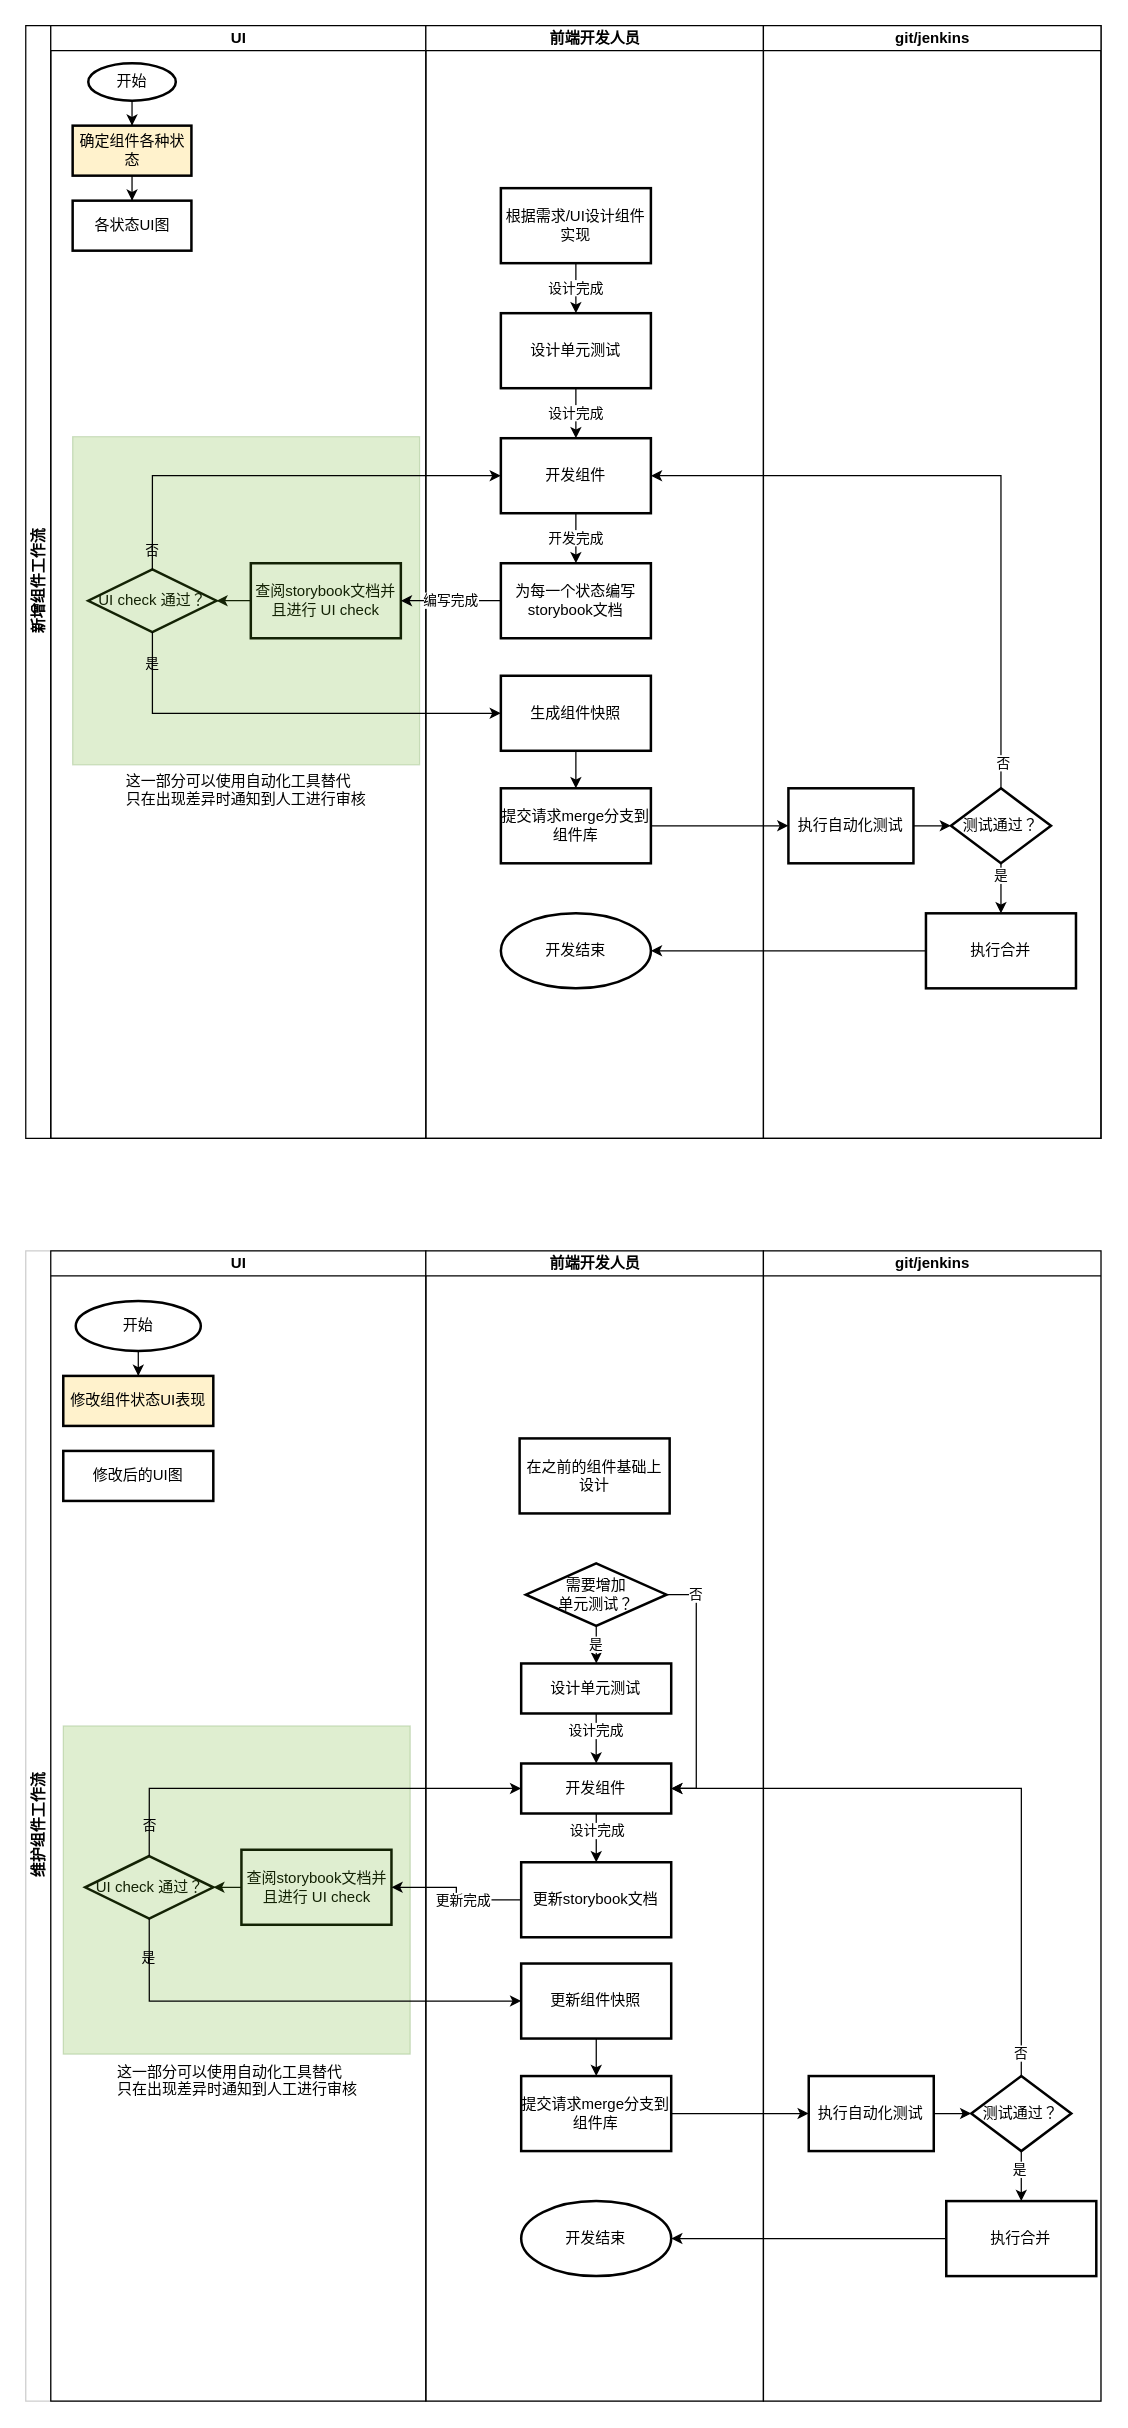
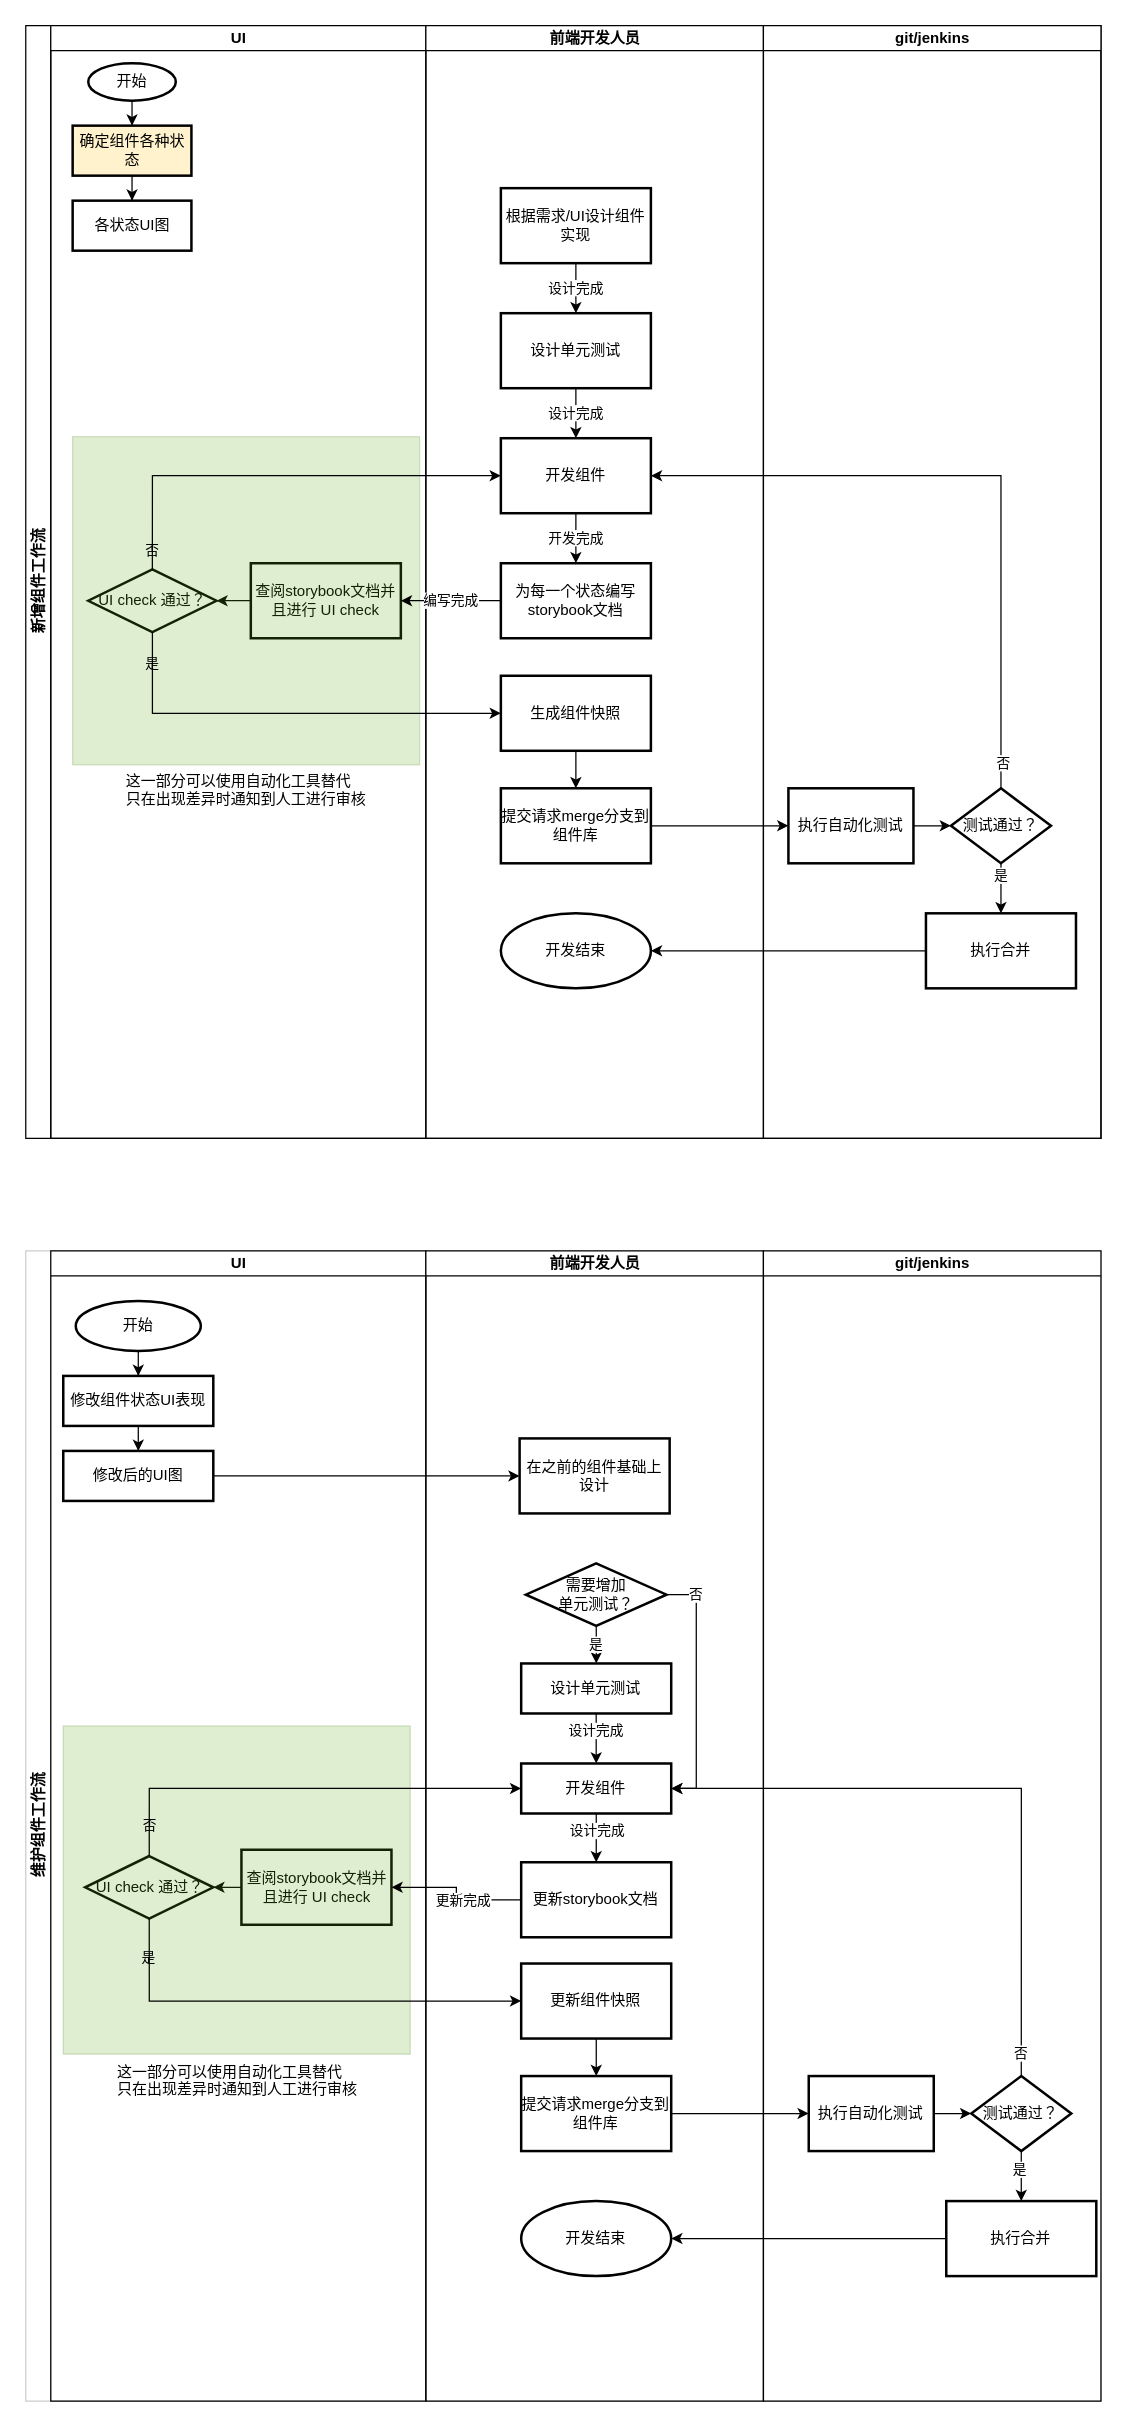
(138, 1401) -> (138, 1401)
none -> (138, 1443)
none -> (362, 1476)
